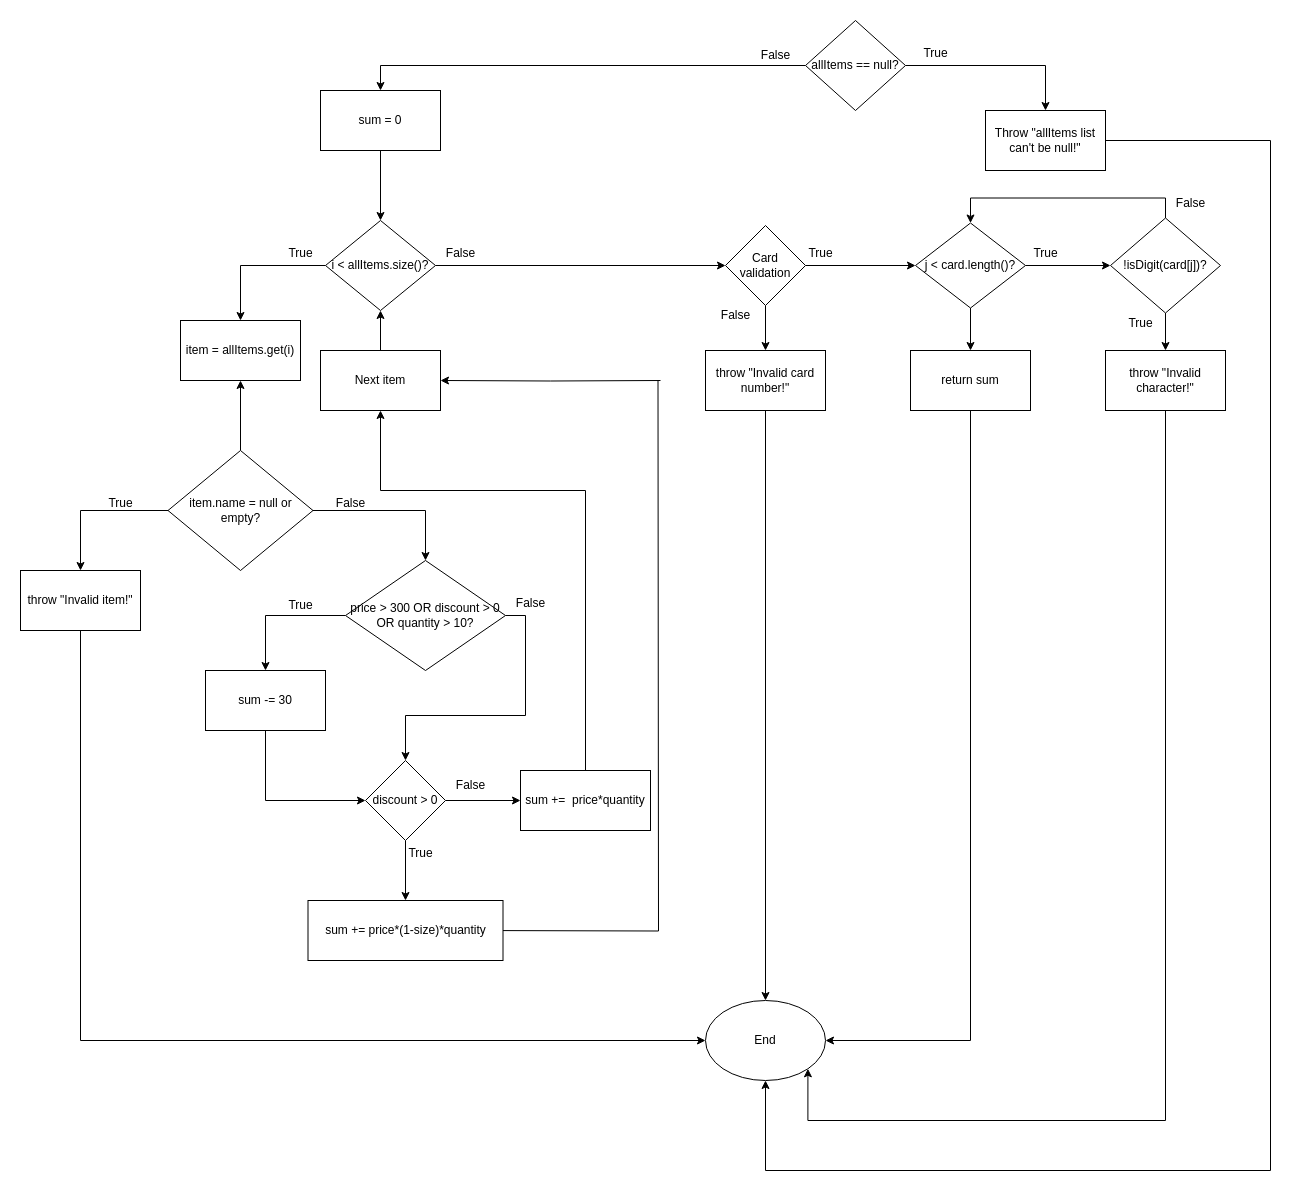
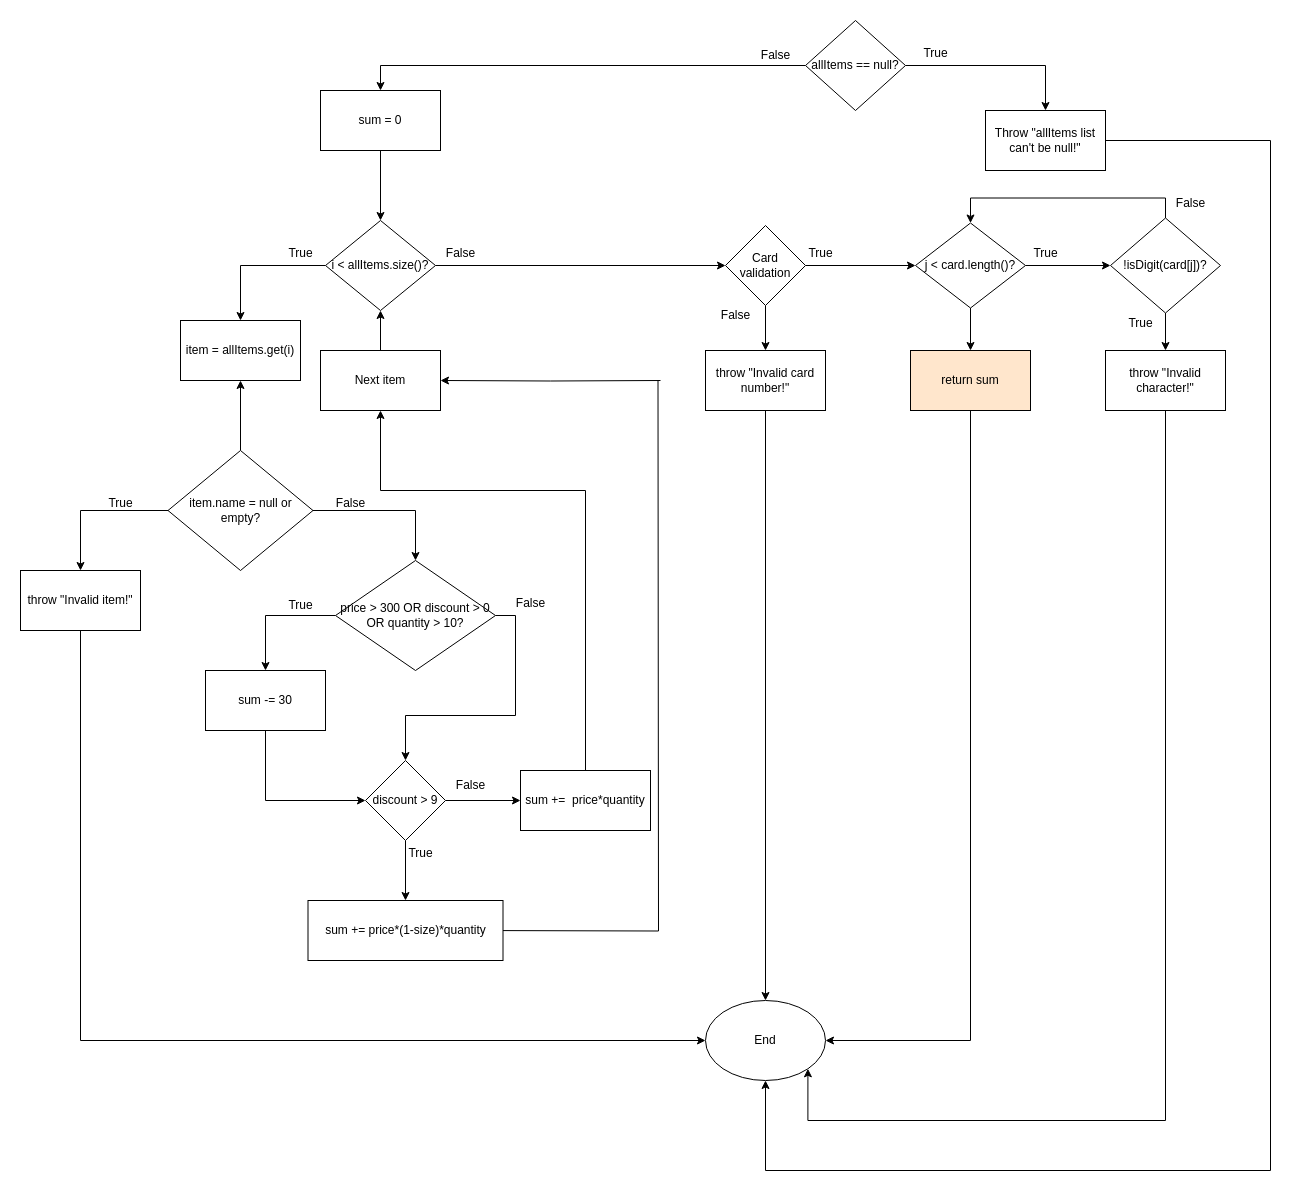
(971, 381) -> (971, 381)
(426, 616) -> (416, 616)
(406, 801) -> (406, 801)
